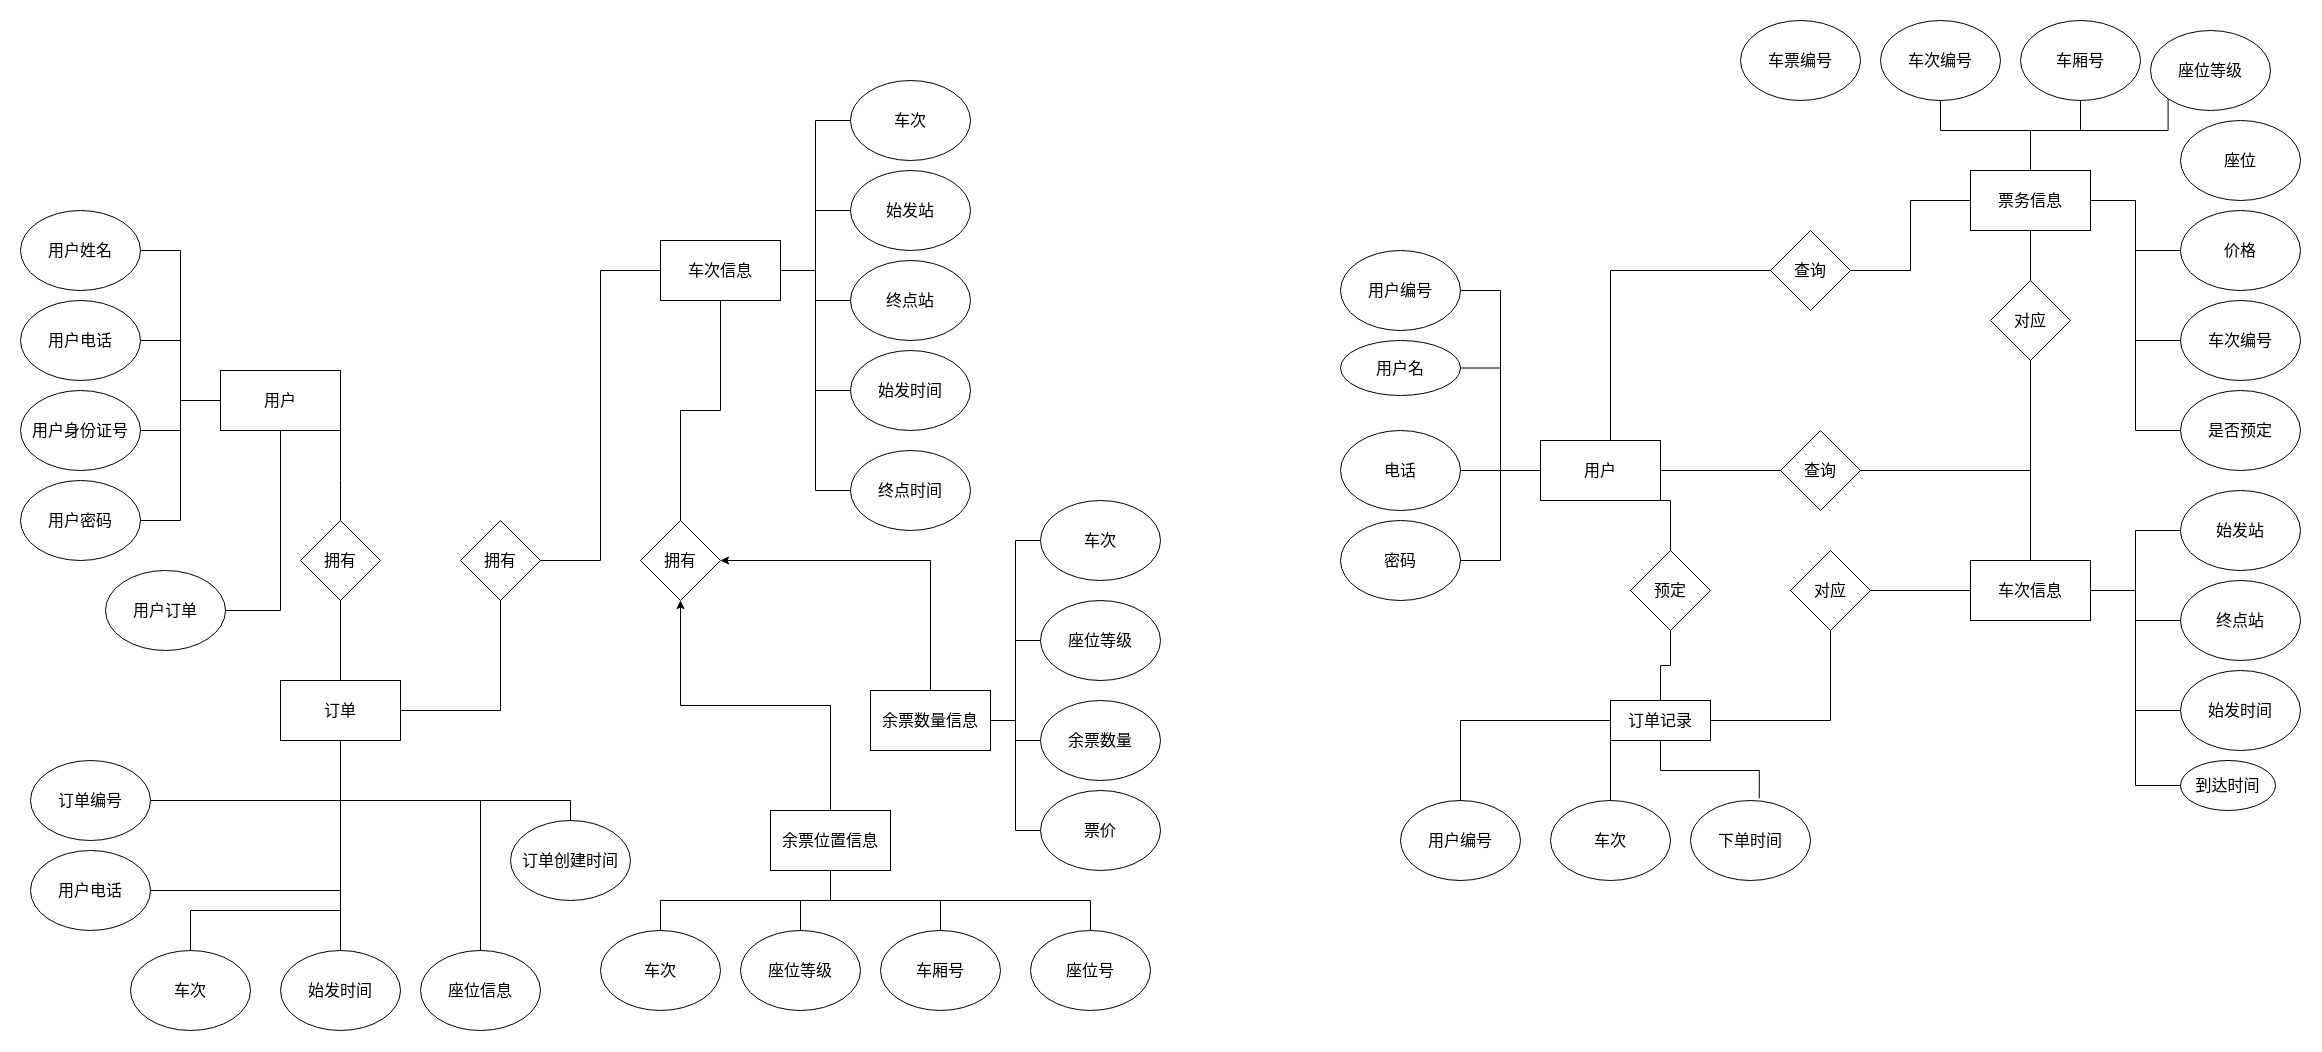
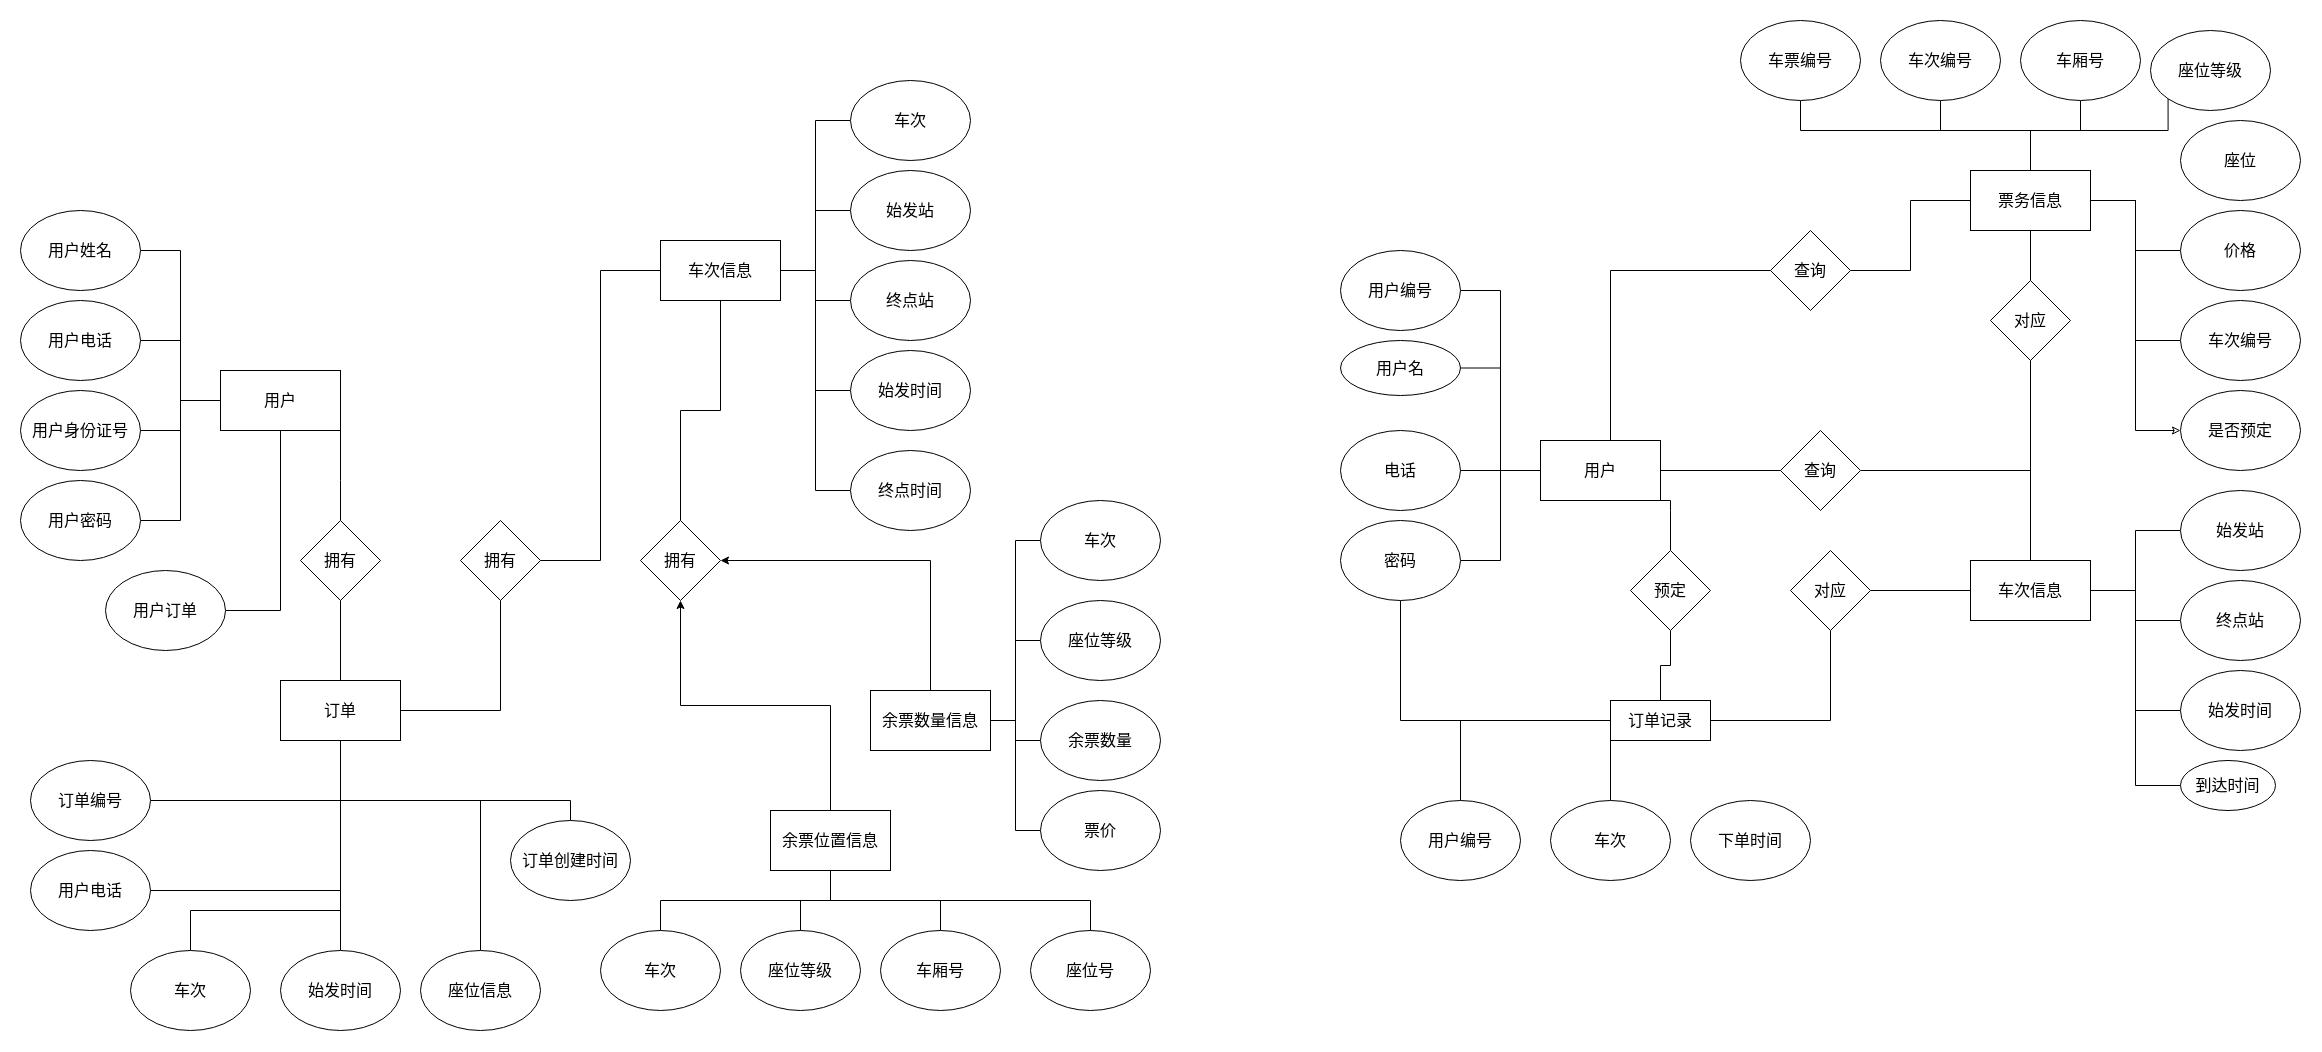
none -> (1855, 131)
(2175, 431) -> (2172, 431)
(1708, 771) -> (1401, 690)
